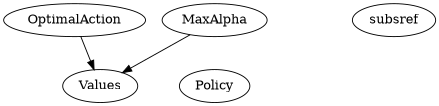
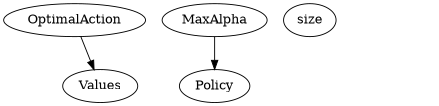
none -> (310, 20)
(394, 20) -> none
(160, 51) -> (215, 49)
